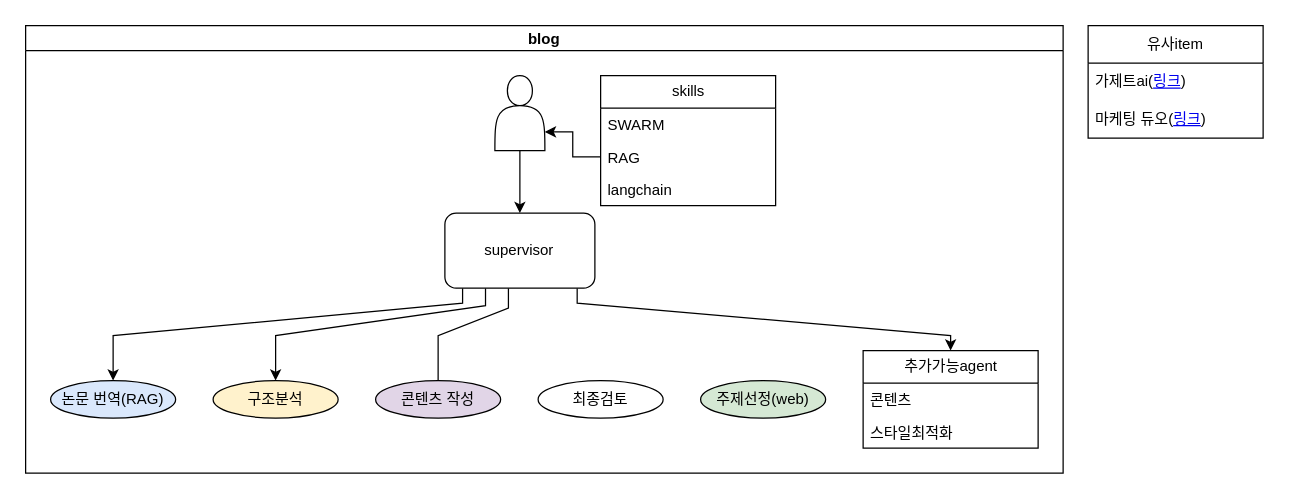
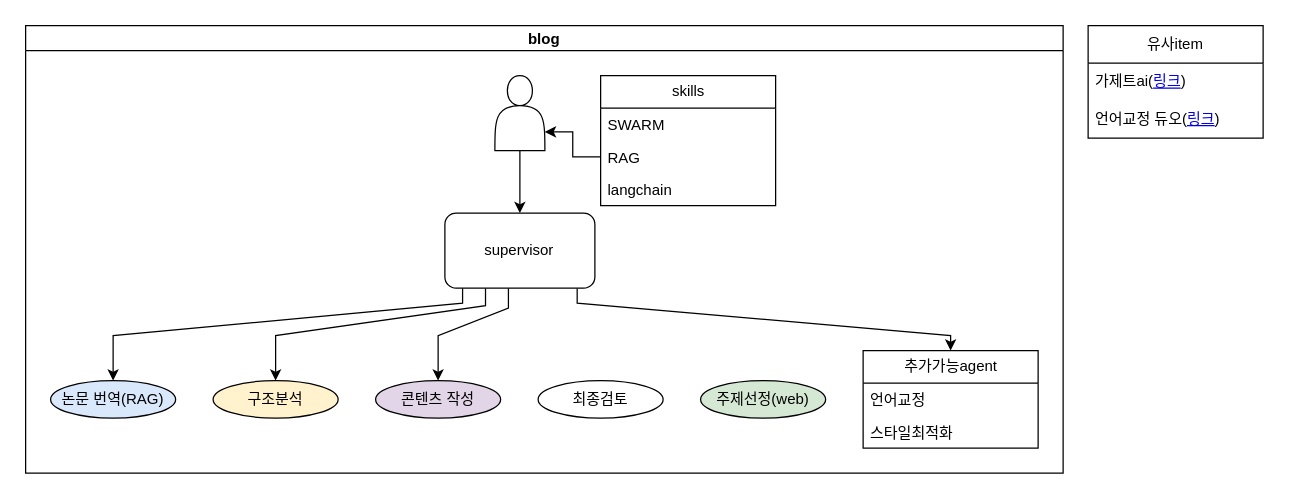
(1159, 119) -> (1166, 119)
(438, 374) -> (438, 371)
(893, 401) -> (901, 401)
